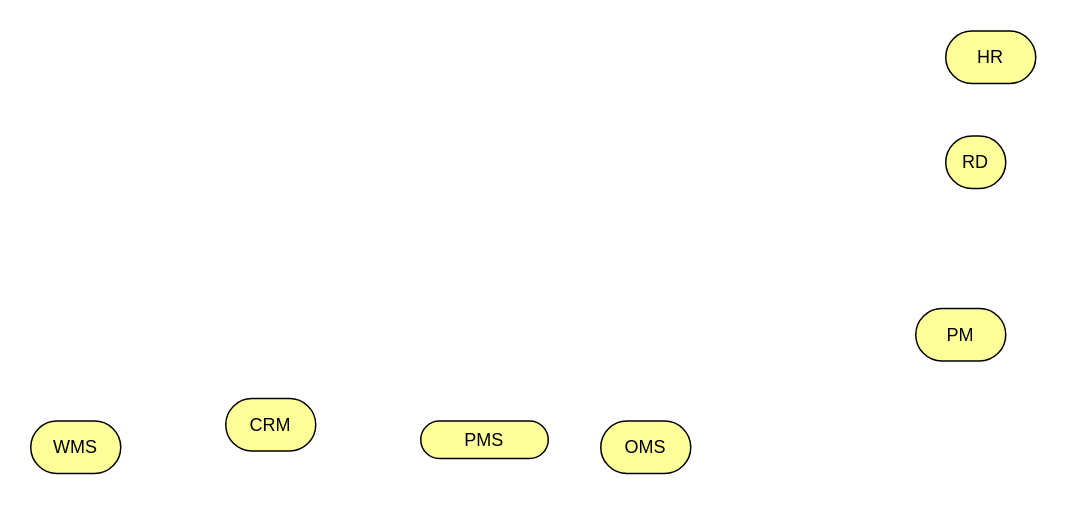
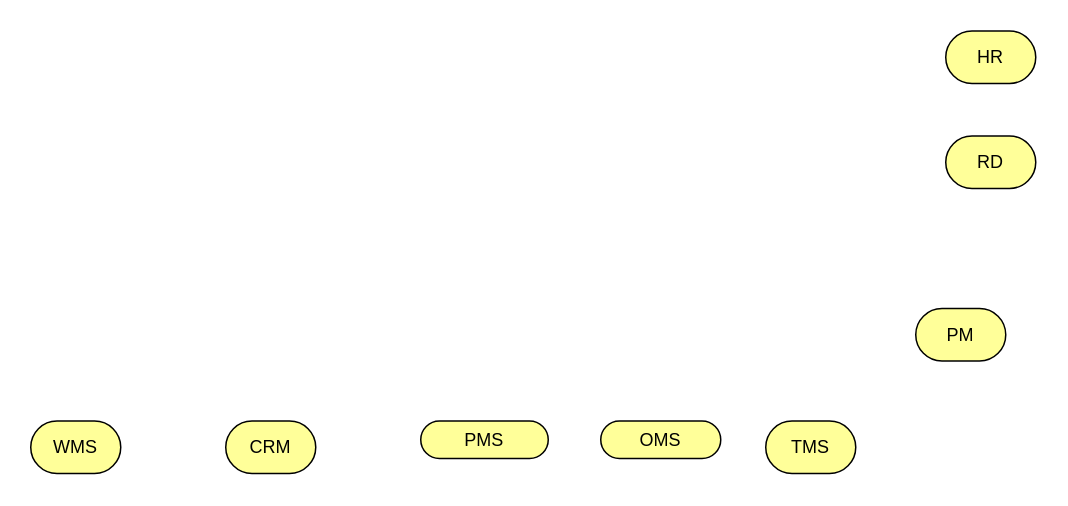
(976, 162) -> (991, 162)
(271, 425) -> (271, 447)
(646, 447) -> (661, 440)
none -> (811, 447)
